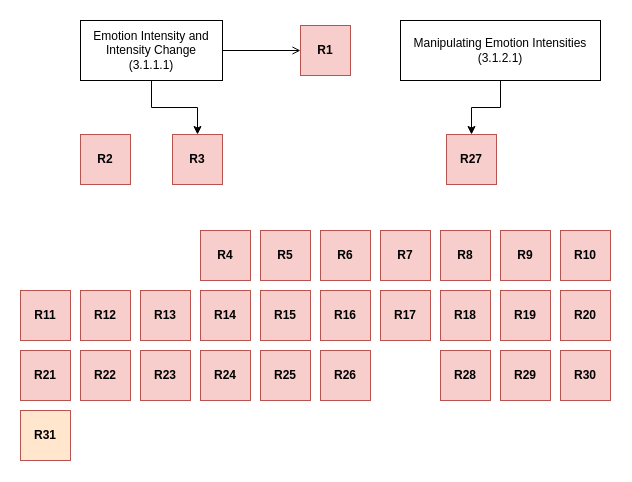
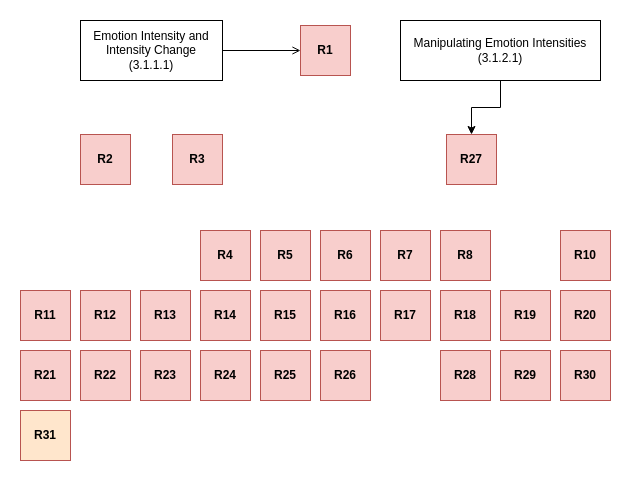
(171, 108) -> none
(526, 256) -> none
